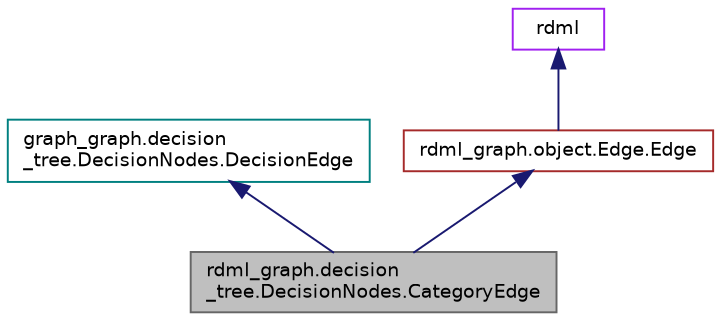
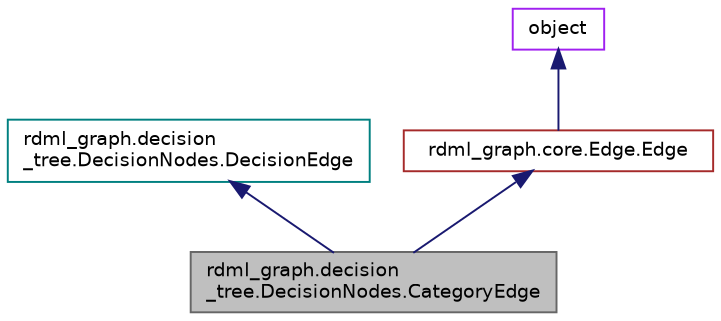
(558, 29) -> (558, 29)
(189, 151) -> (189, 151)
(558, 151) -> (558, 151)
